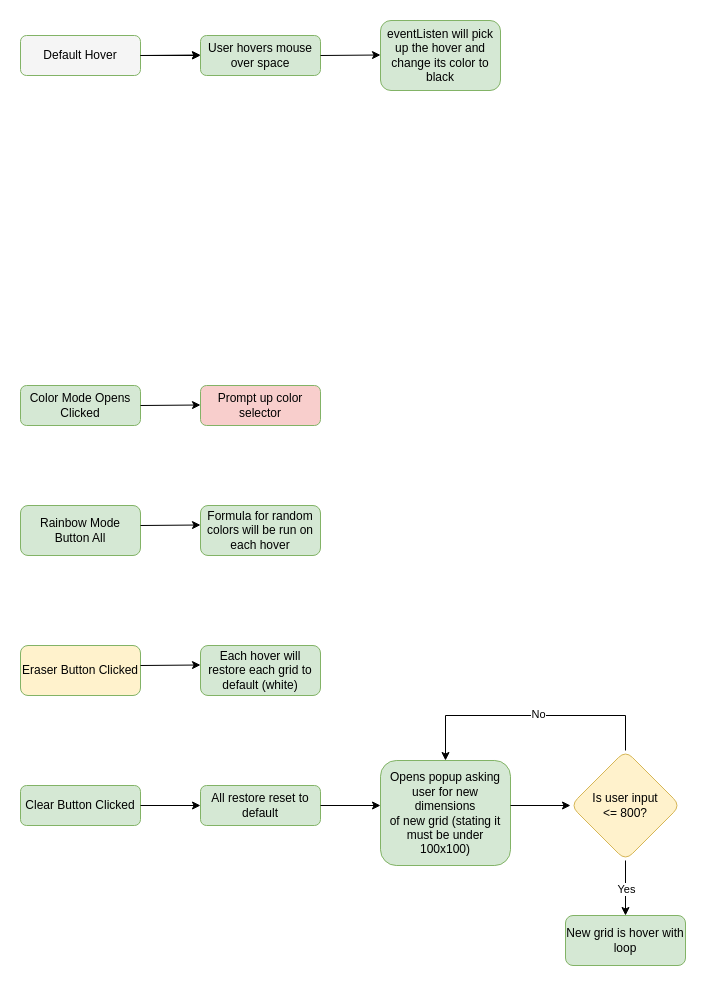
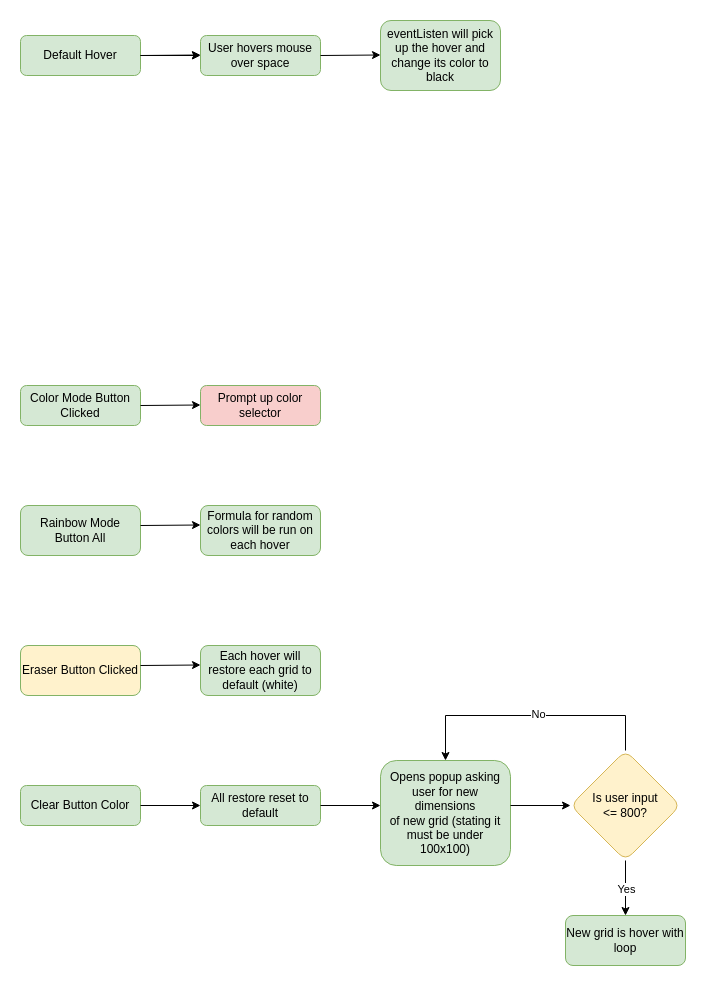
(81, 56) -> (81, 56)
(81, 406) -> (81, 406)
(81, 806) -> (81, 806)
